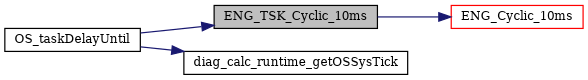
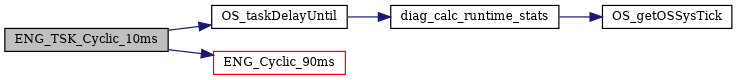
(517, 17) -> (279, 63)
none -> (667, 17)
(171, 30) -> (184, 28)
(296, 63) -> (475, 17)
